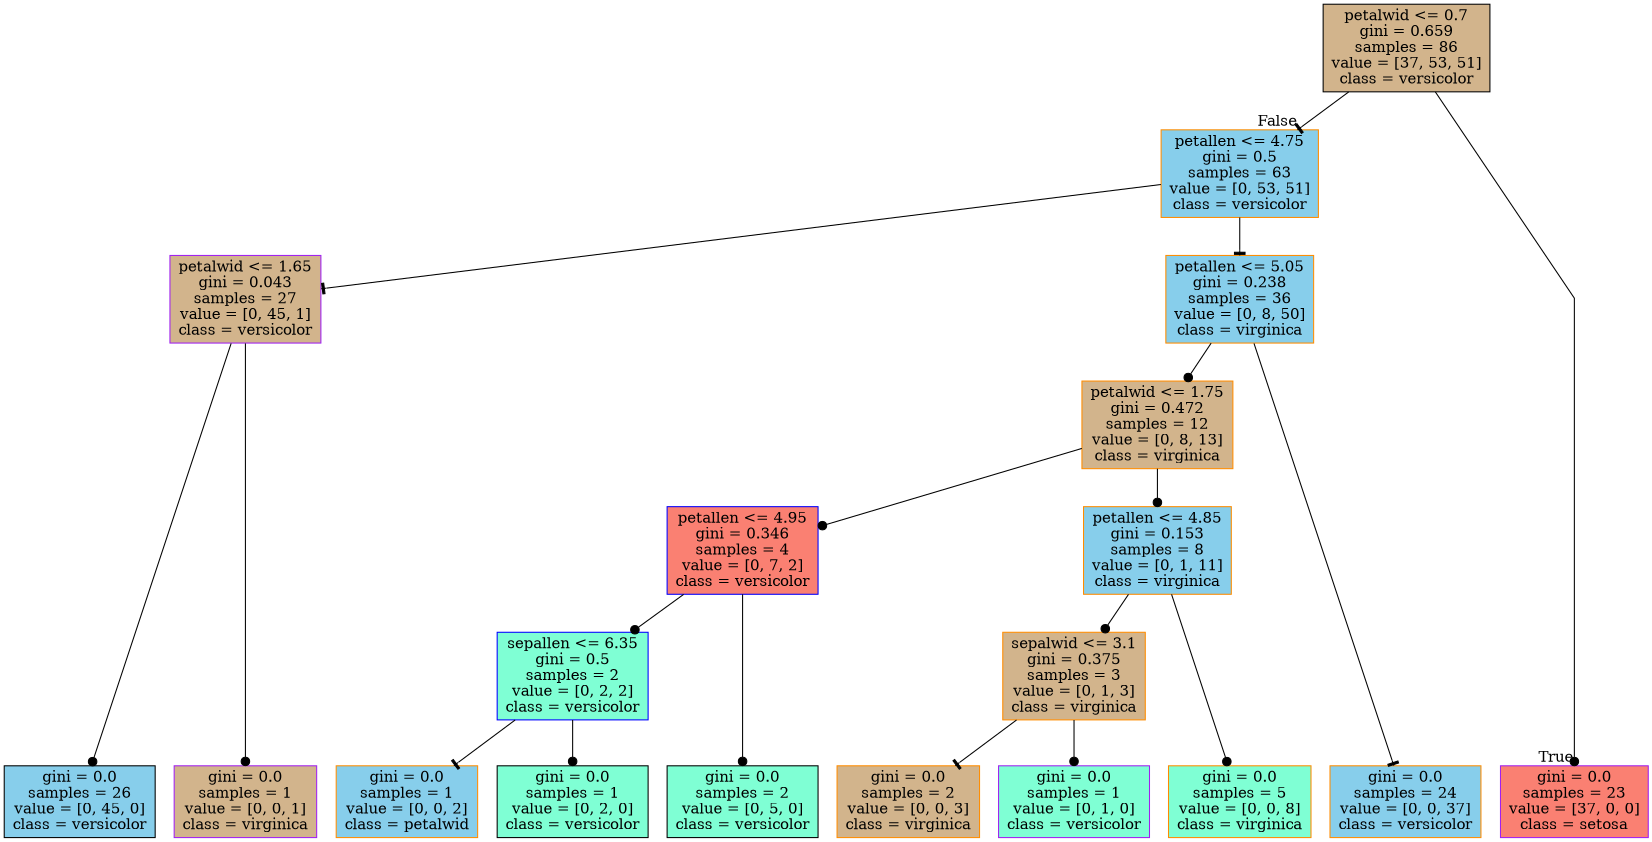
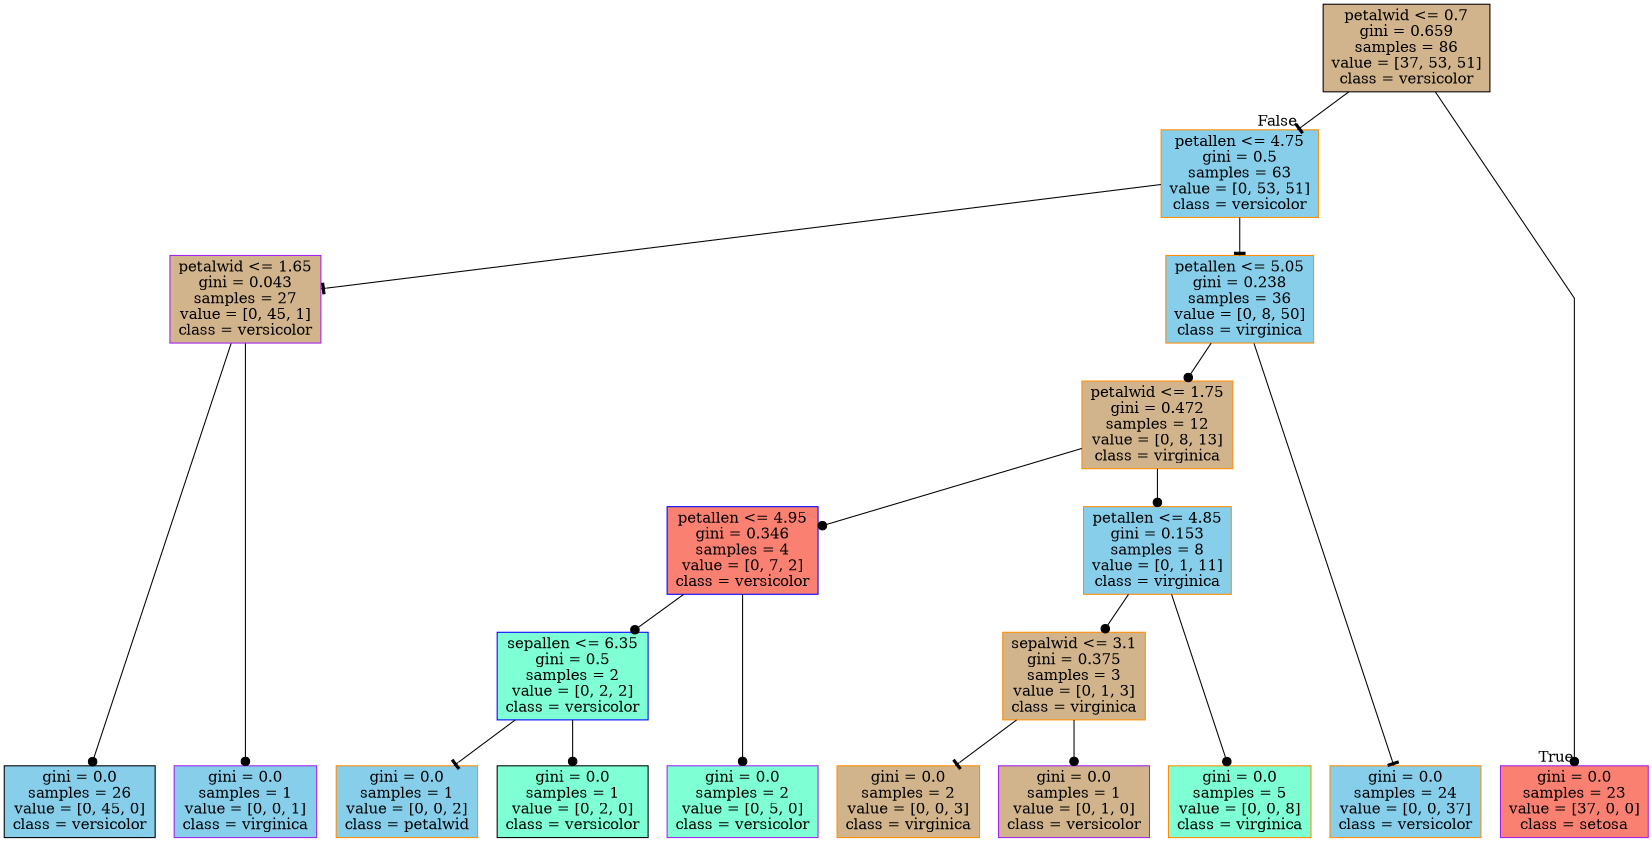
(245, 802) -> (245, 802)
(743, 802) -> (743, 802)
(1074, 802) -> (1074, 802)
